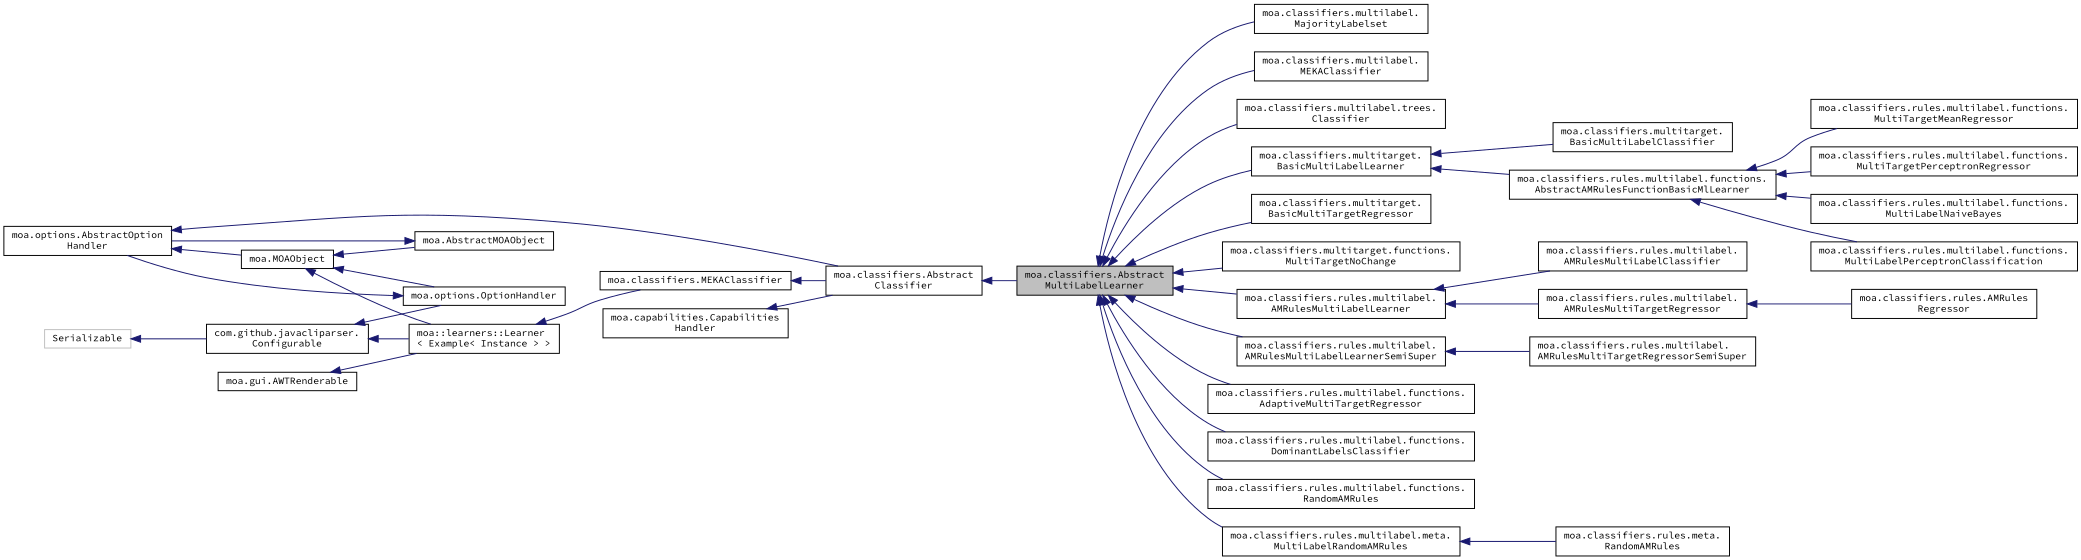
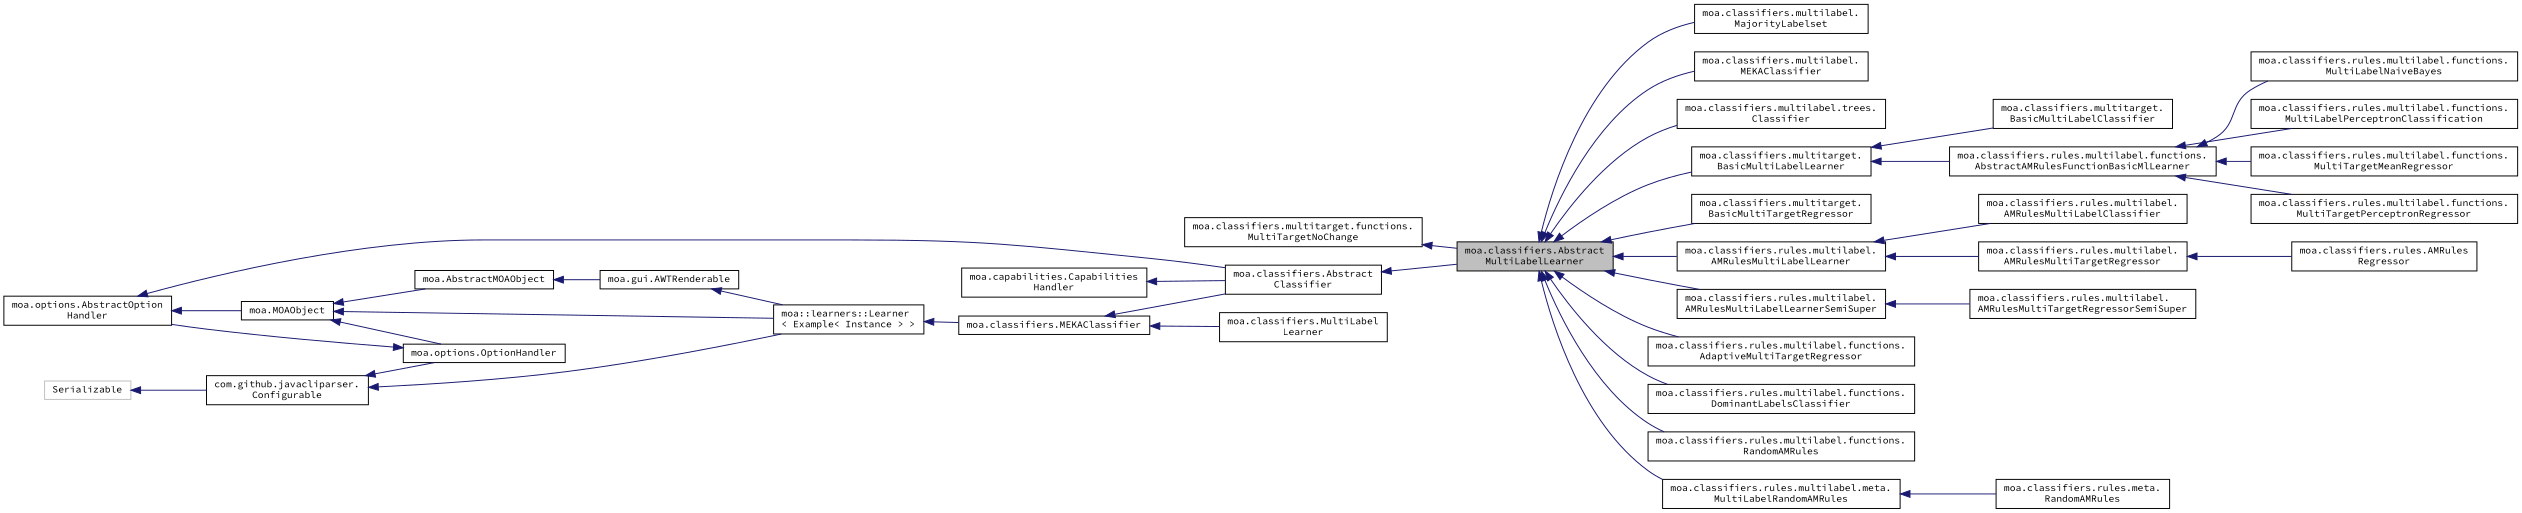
(288, 241) -> (582, 280)
(1203, 270) -> (1445, 247)
none -> (1303, 327)
